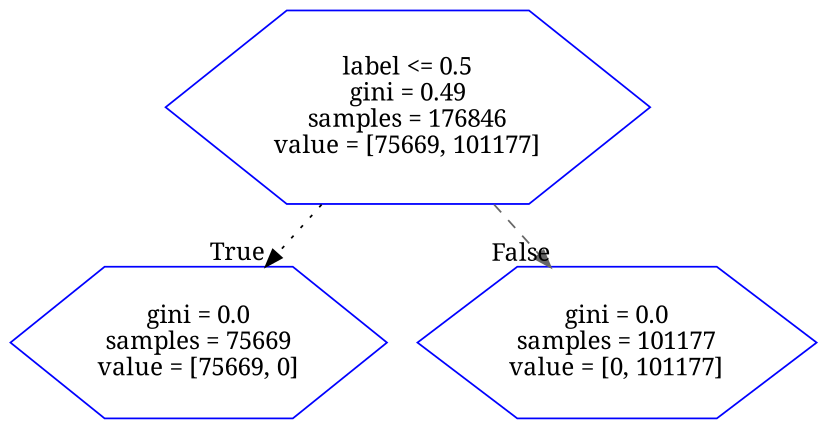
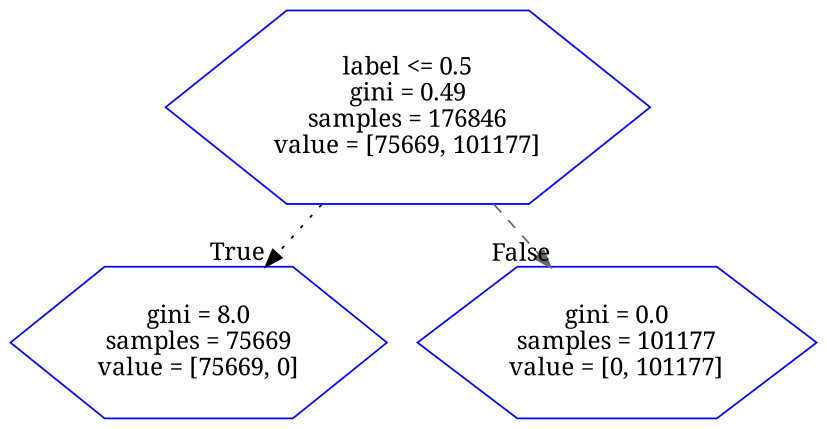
(199, 343) -> (199, 343)
